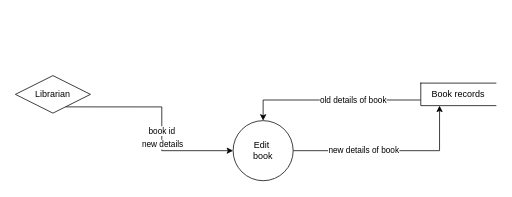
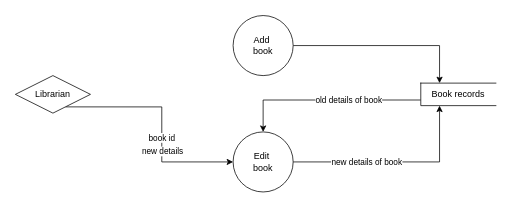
none -> (263, 45)
none -> (382, 45)
(263, 150) -> (263, 162)
